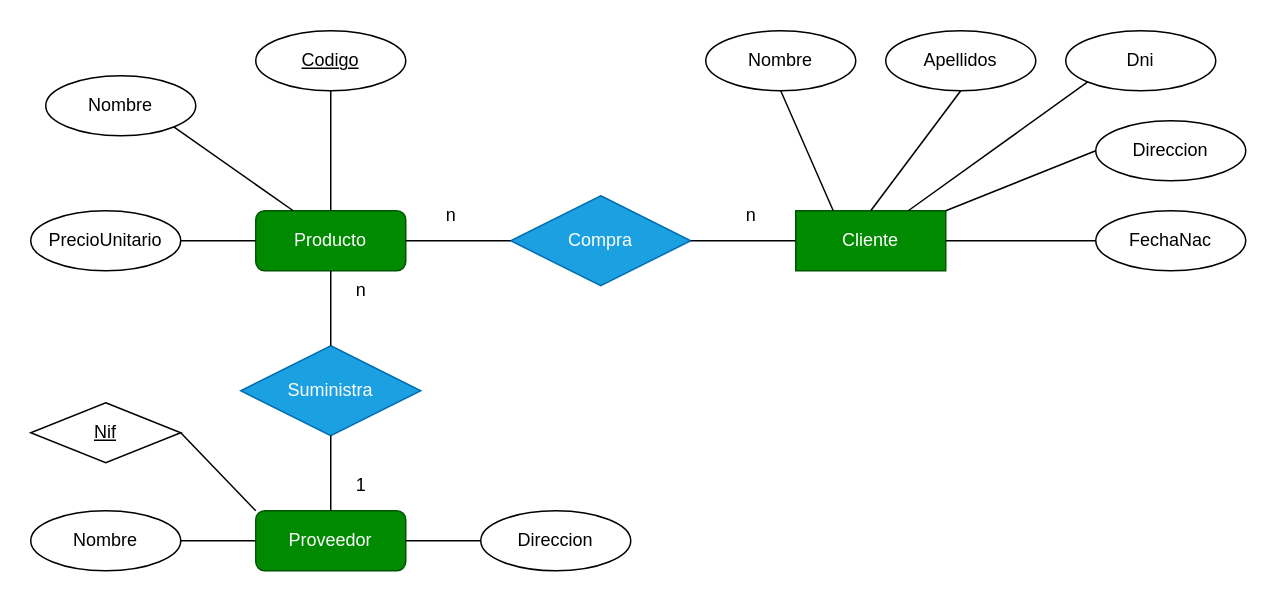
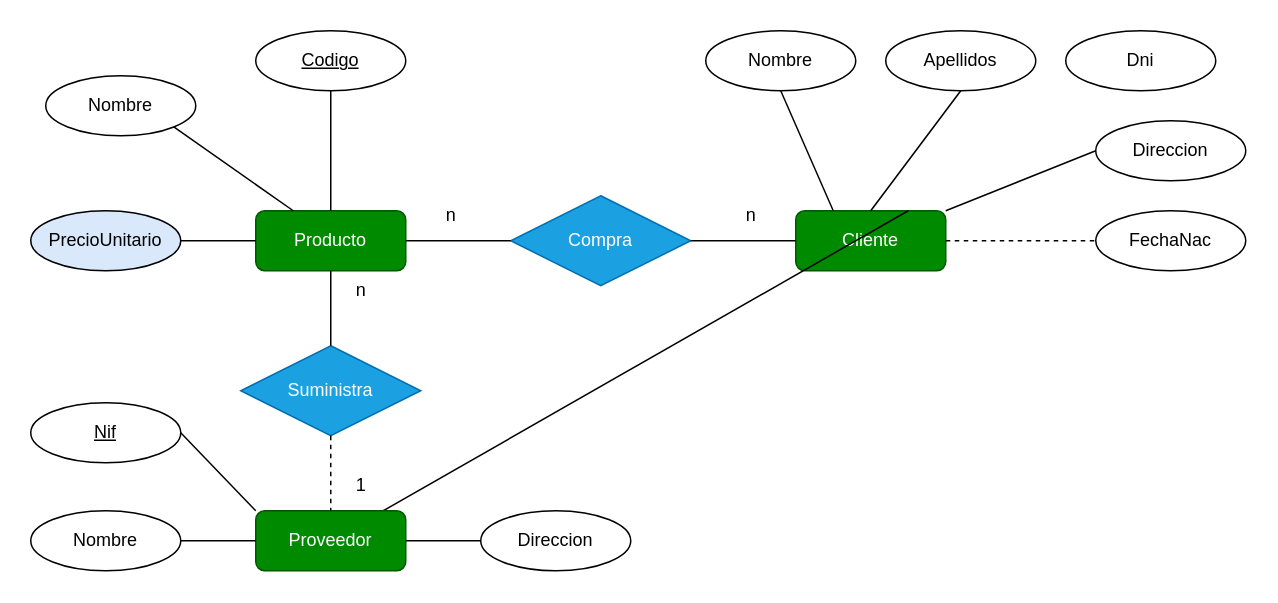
(998, 146) -> (646, 361)
(106, 241) -> (106, 241)
(871, 241) -> (871, 241)
(1022, 241) -> (1022, 241)
(106, 433) -> (106, 433)
(331, 473) -> (331, 473)
